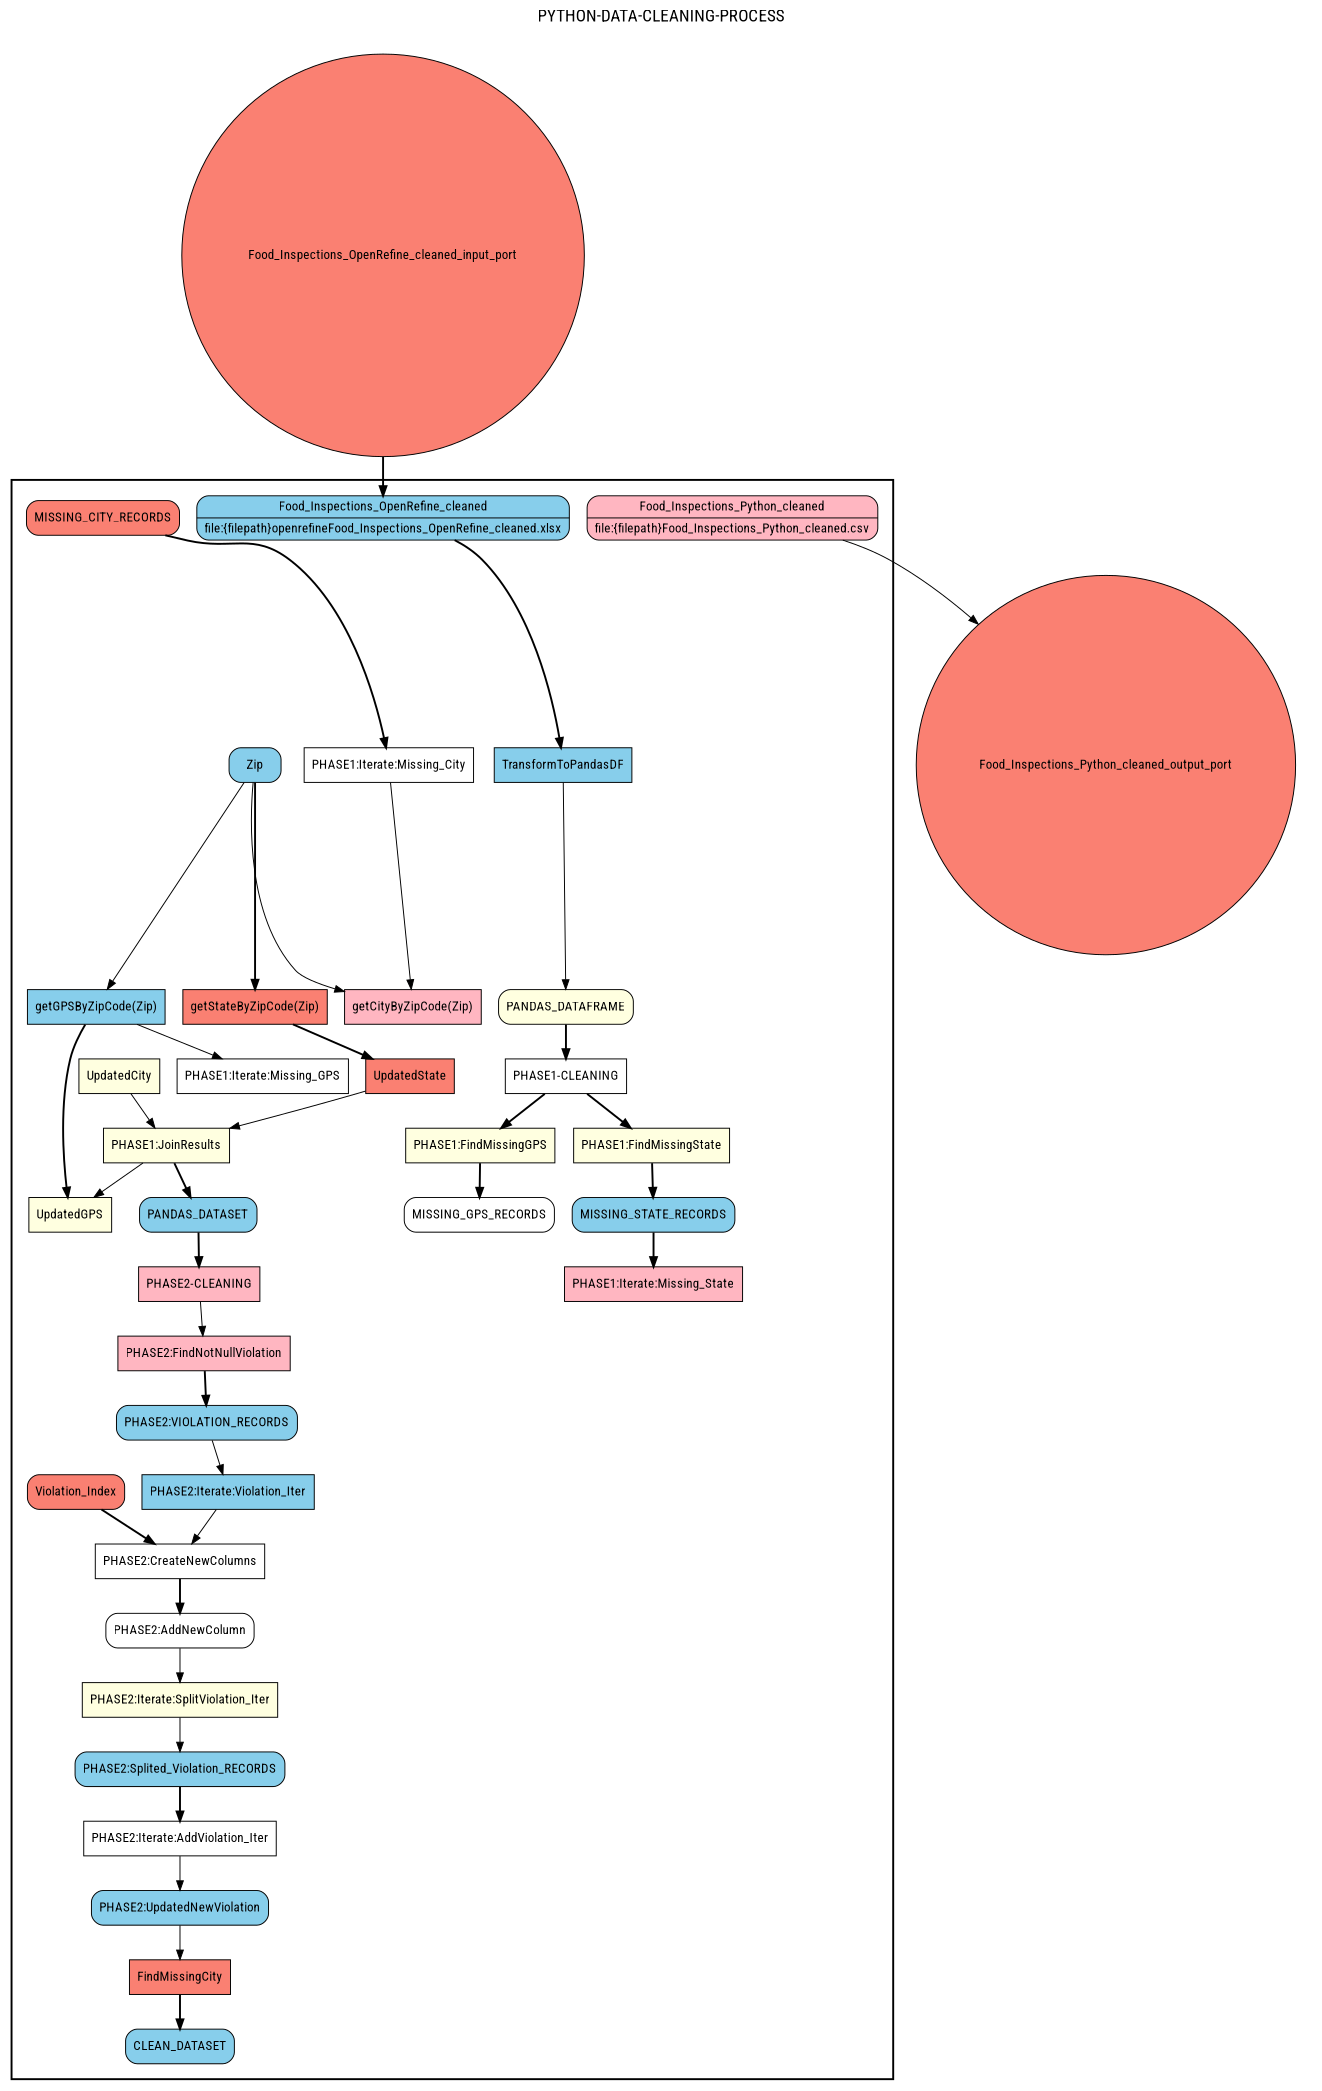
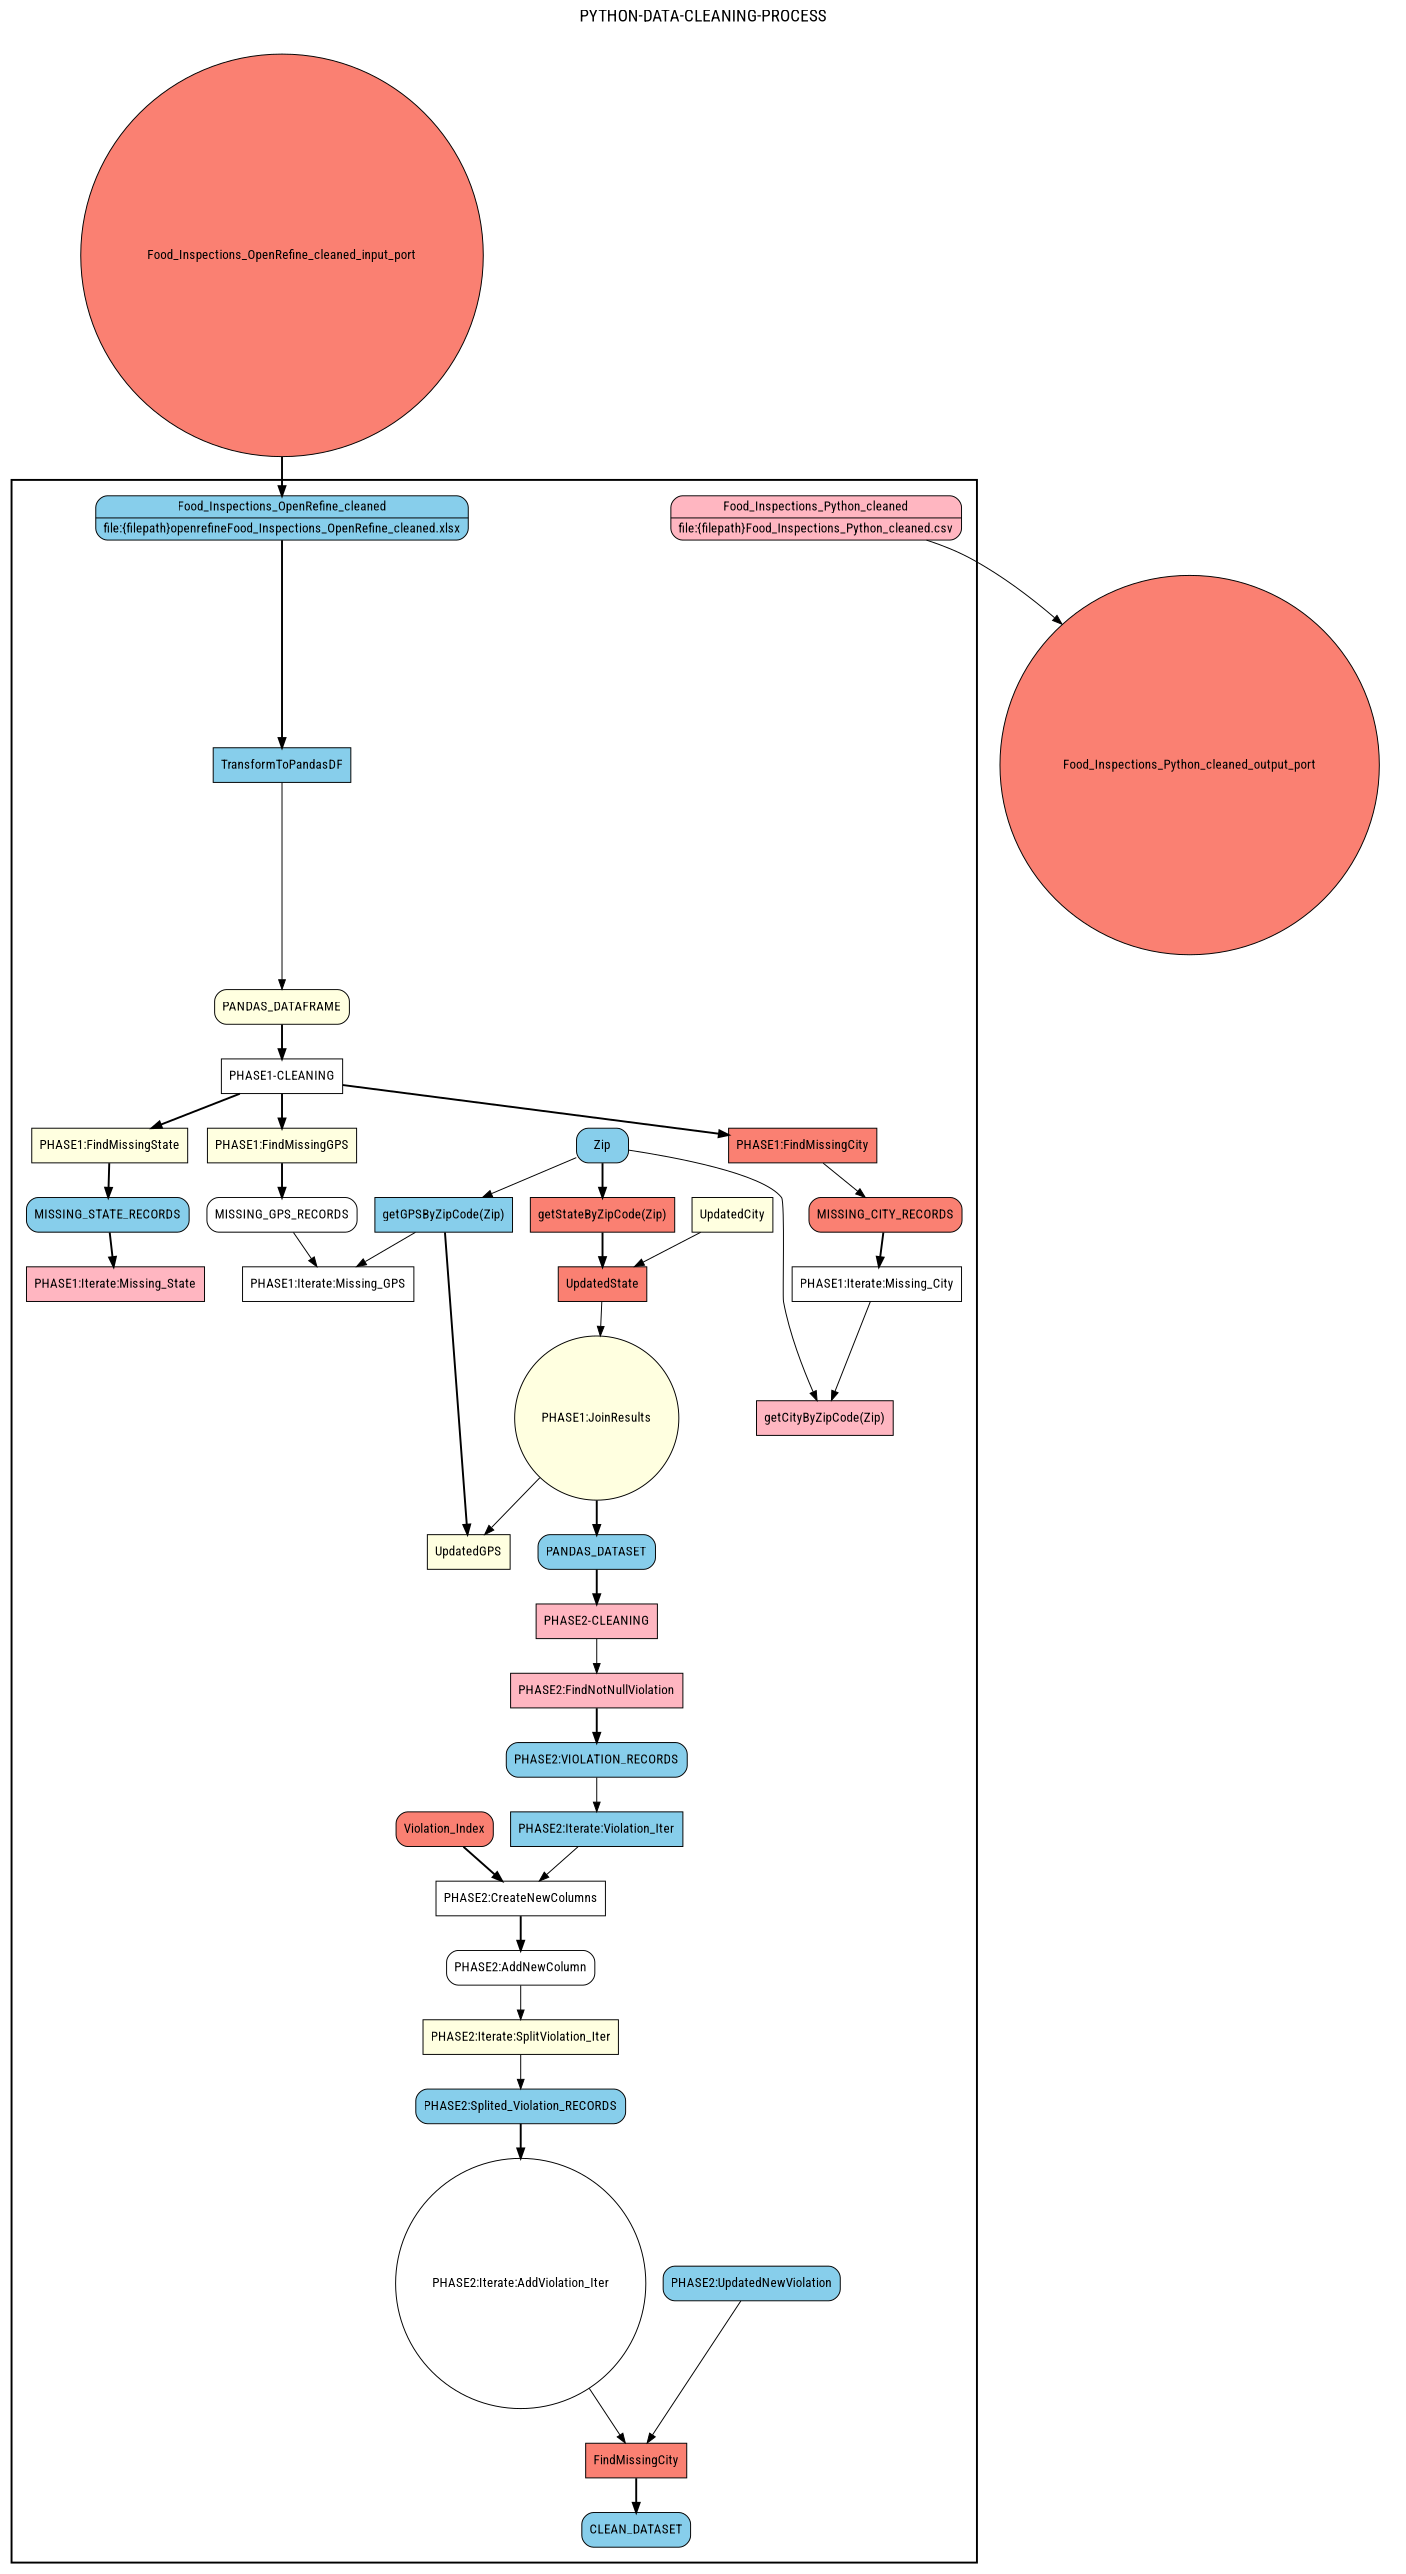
(140, 1107) -> (672, 1247)
none -> (803, 1145)
(167, 1146) -> (597, 1418)
none -> (302, 1246)
(180, 1839) -> (521, 2283)
(180, 1868) -> (605, 2412)
